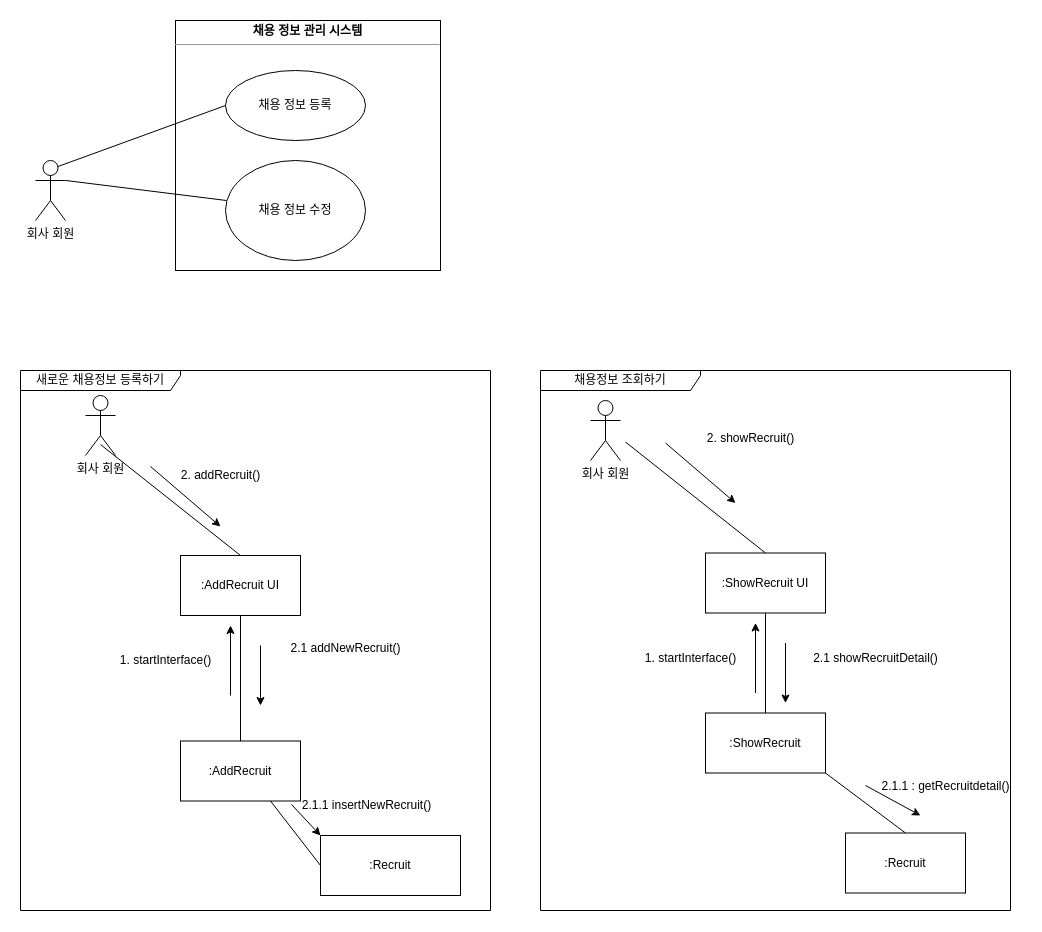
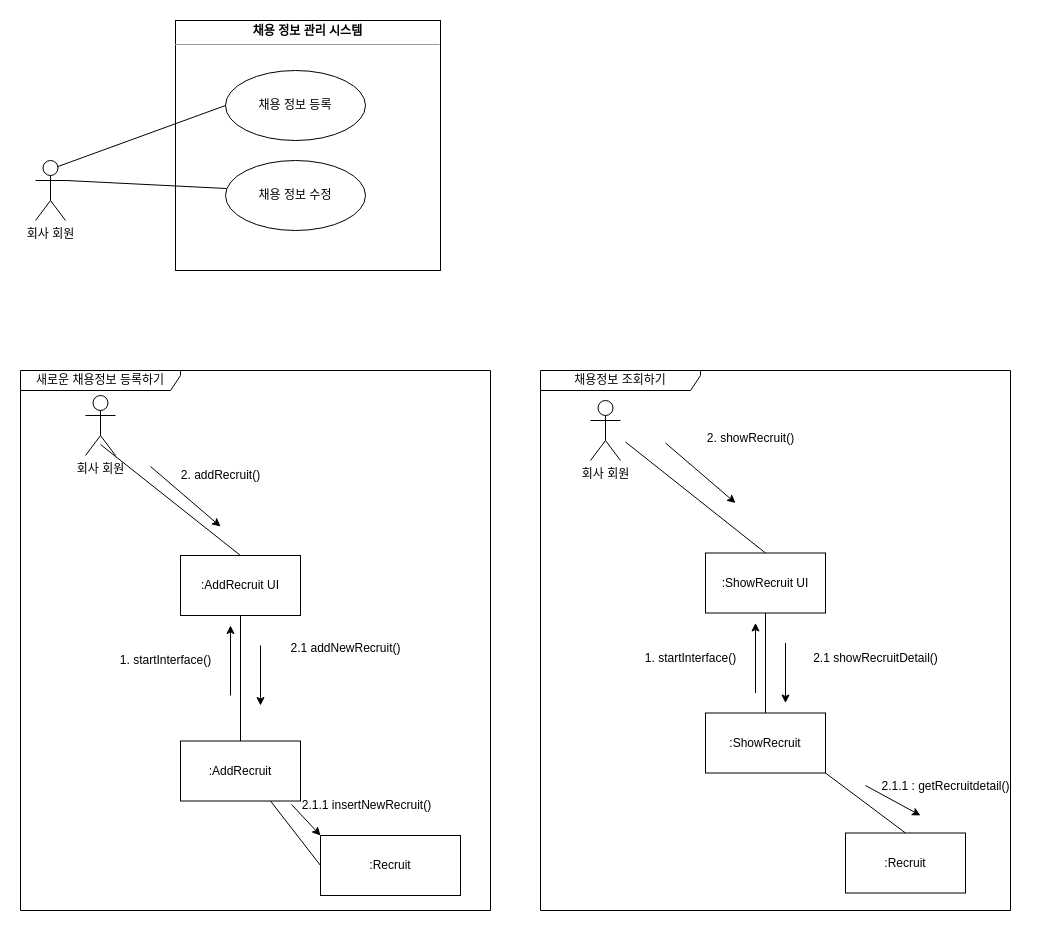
(296, 211) -> (296, 196)
